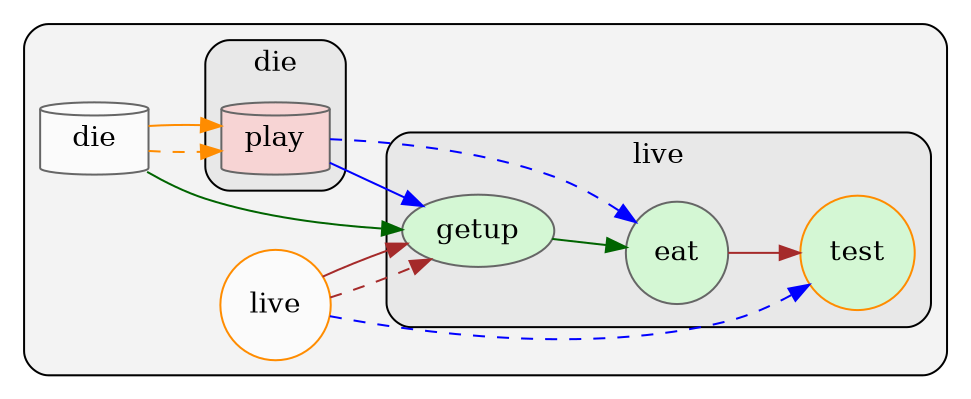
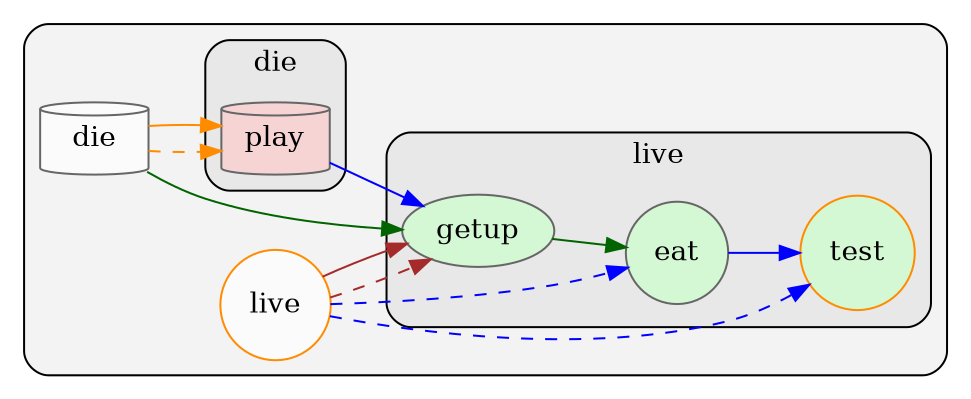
(479, 156) -> (470, 296)
(754, 253) -> (754, 253)
